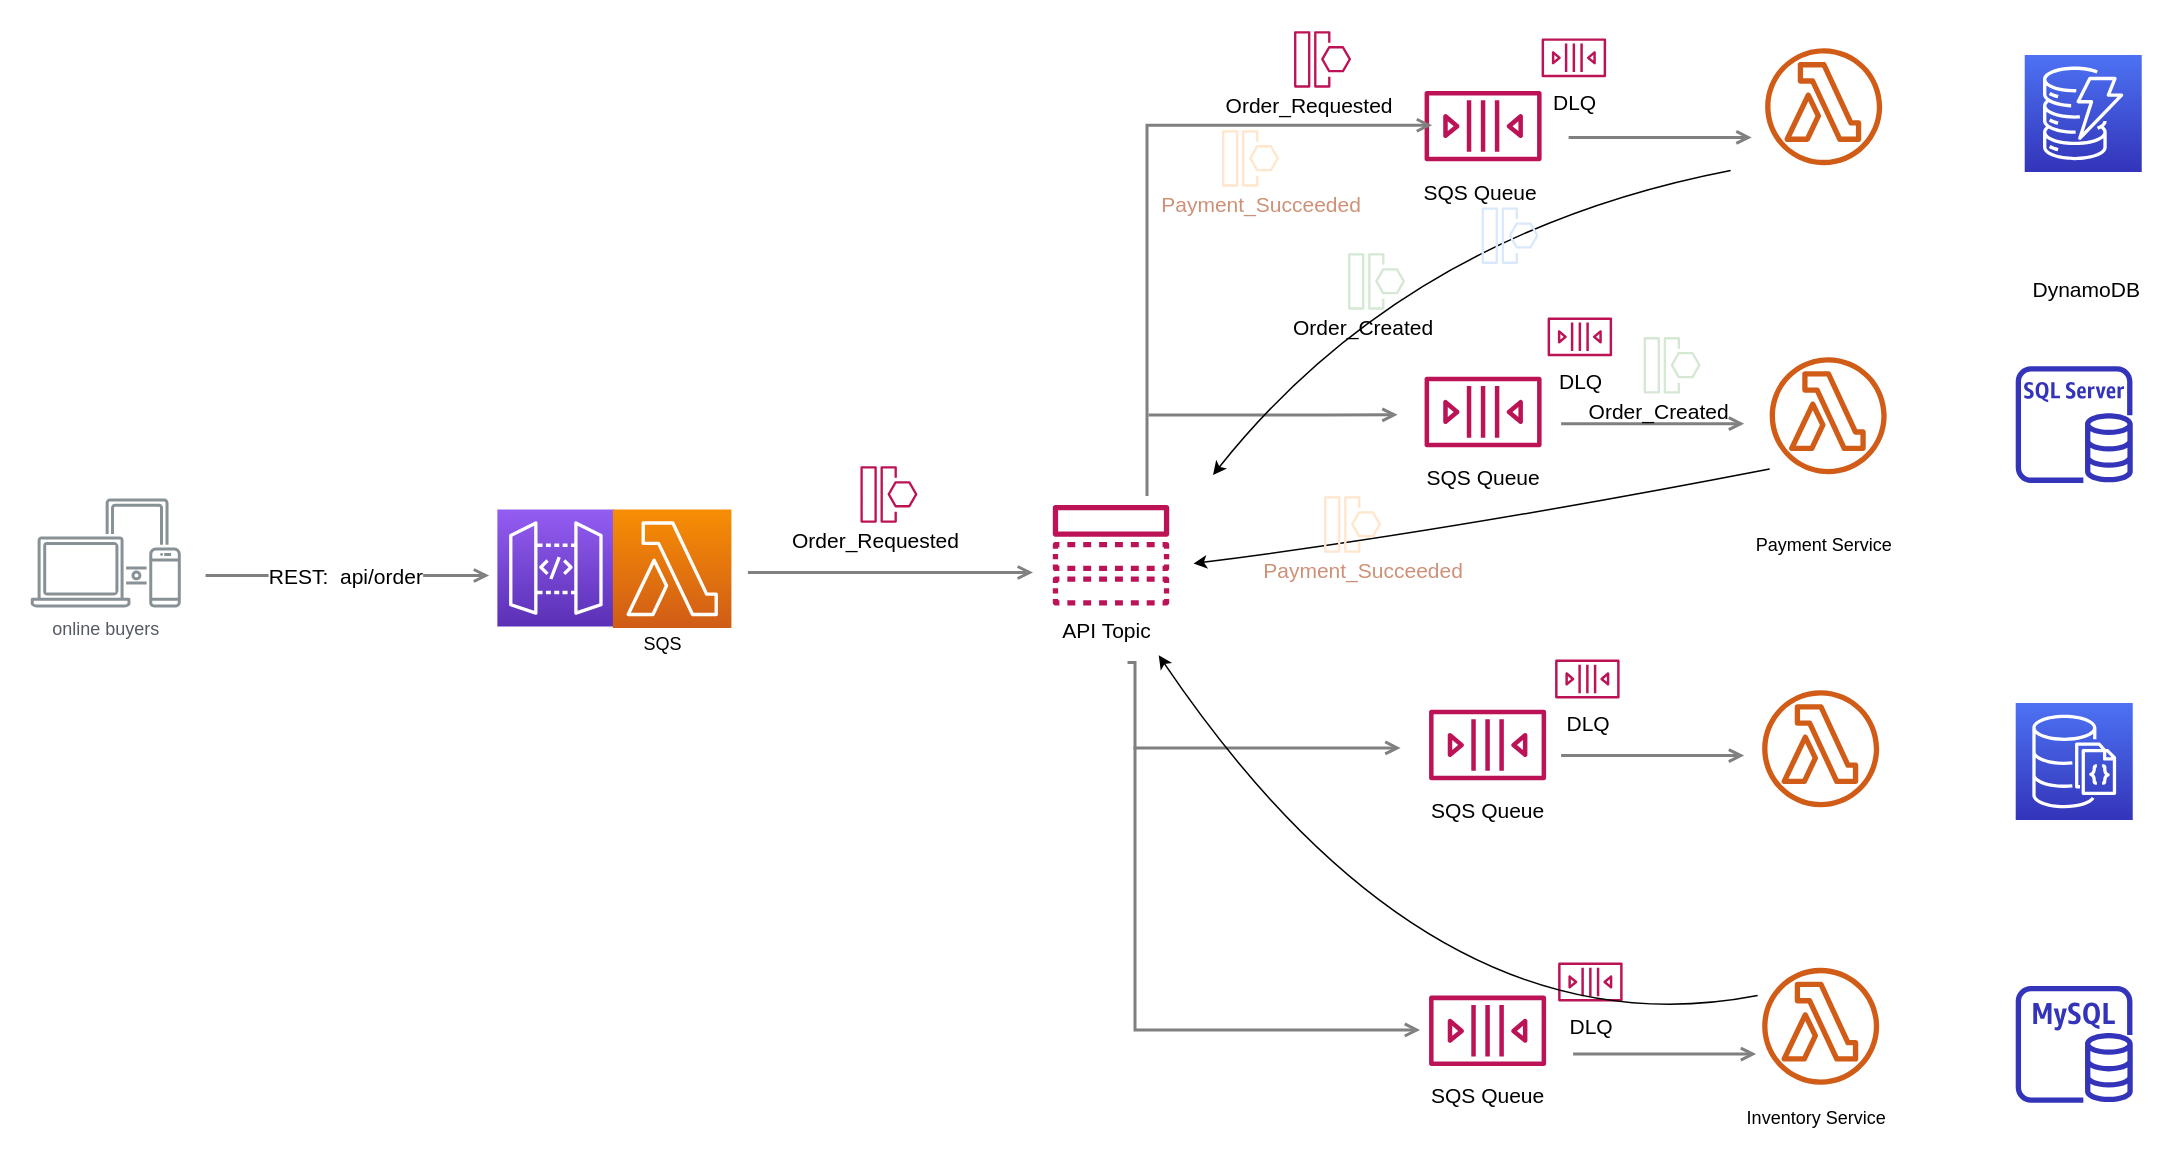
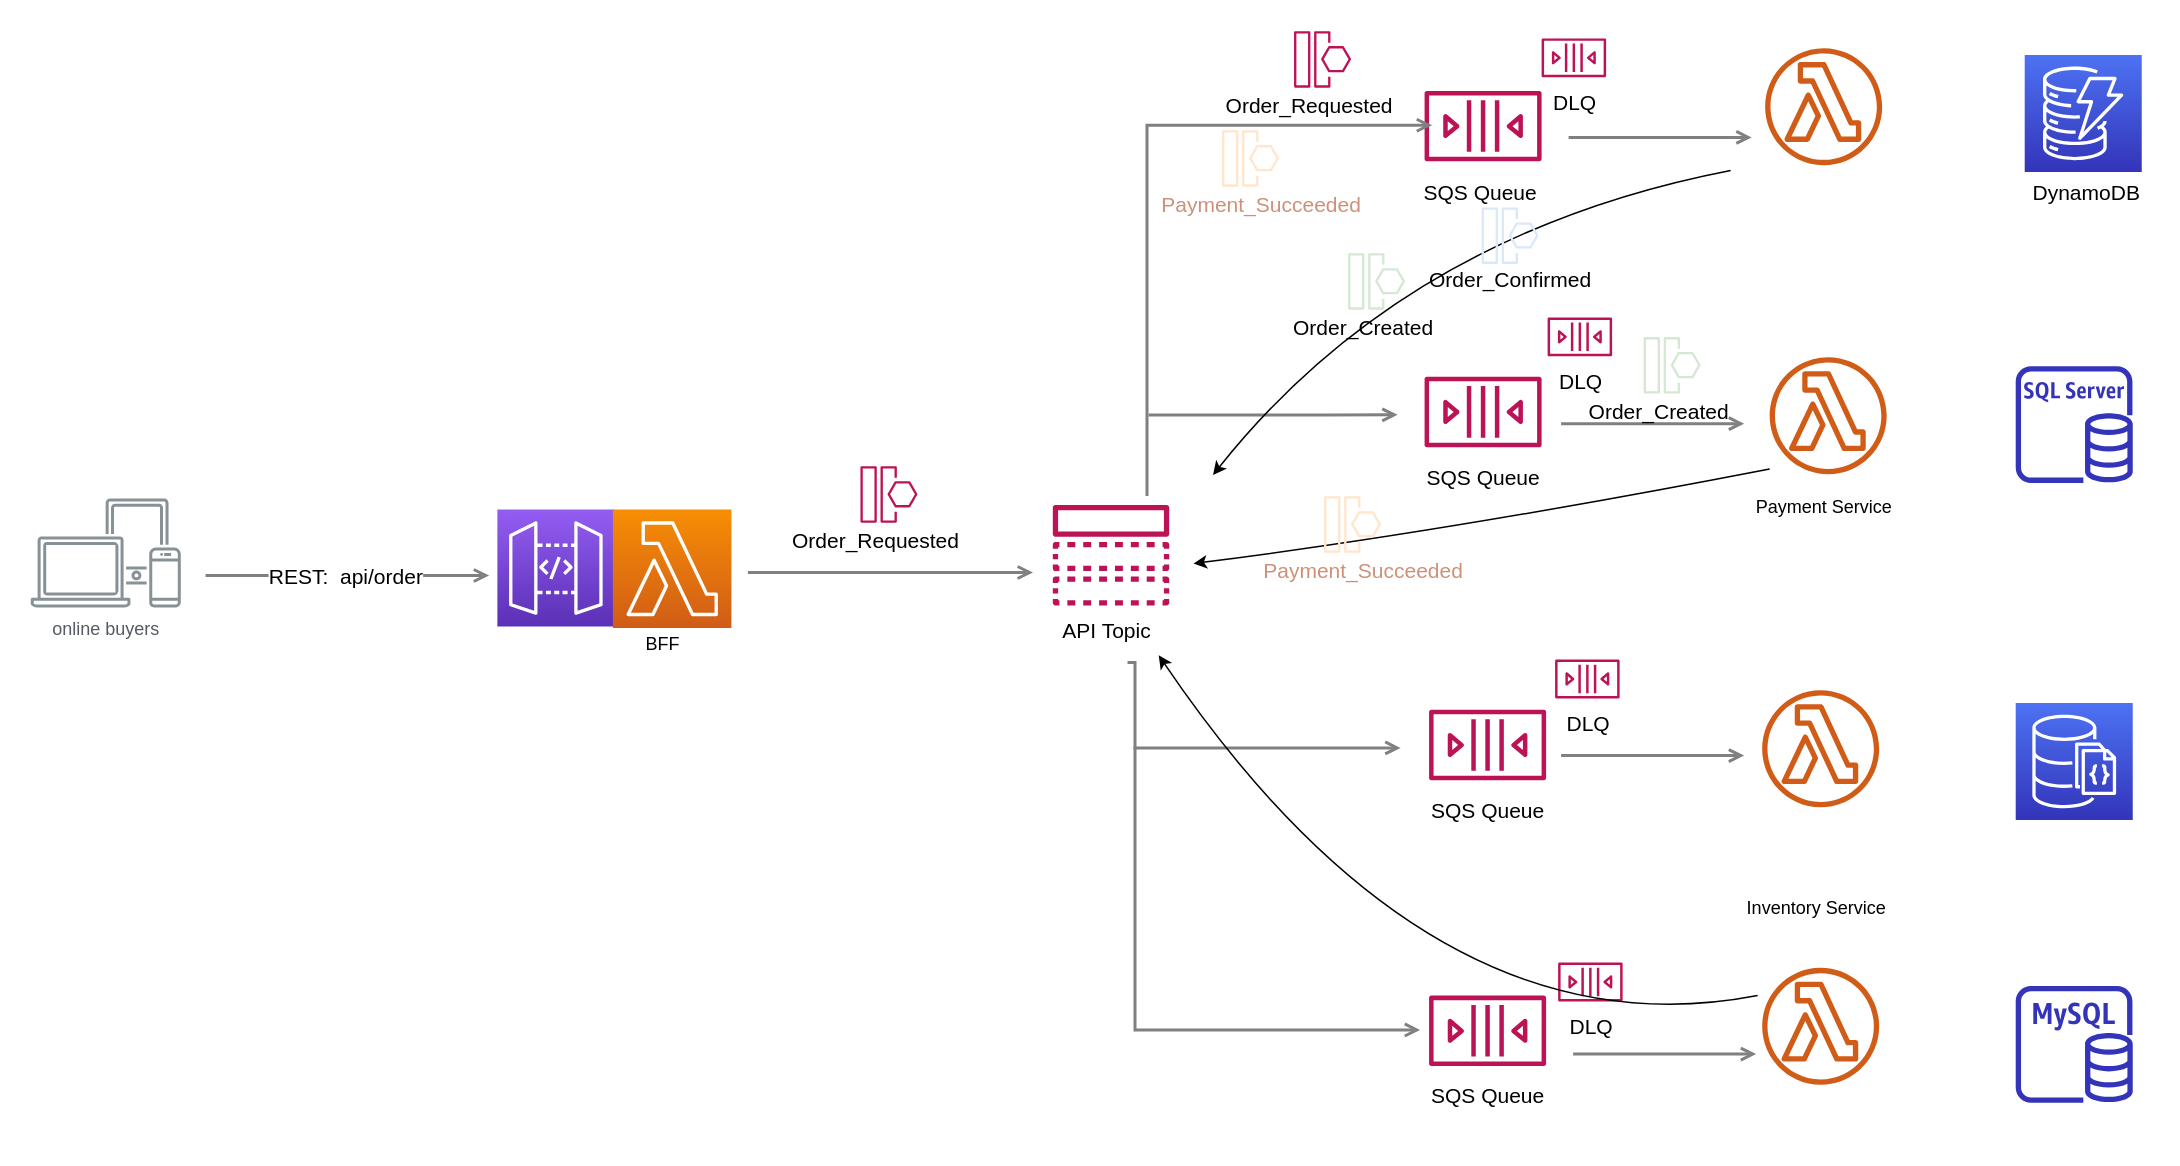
none -> (1510, 279)
(2086, 290) -> (2086, 193)
(1823, 545) -> (1823, 507)
(663, 644) -> (663, 644)
(1816, 1118) -> (1816, 908)
